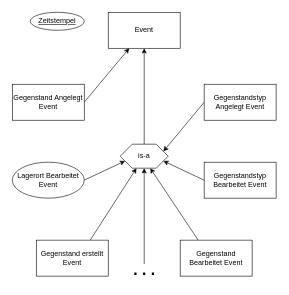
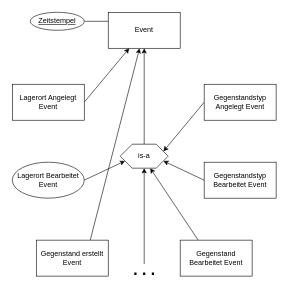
none -> (96, 21)
(48, 102) -> (48, 102)
(113, 205) -> (115, 145)
